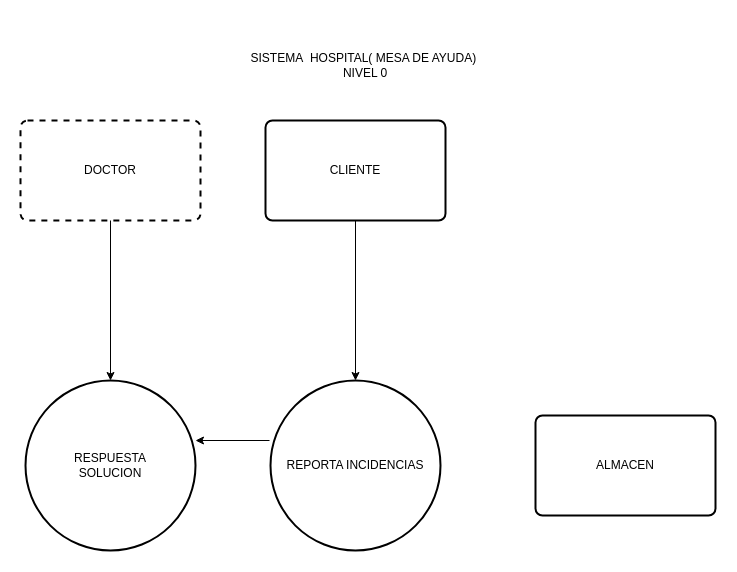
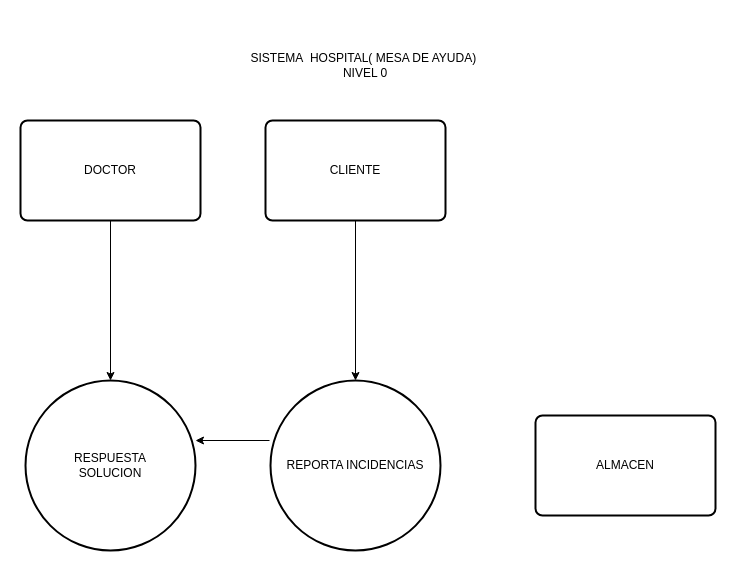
(111, 171) -> (111, 171)
